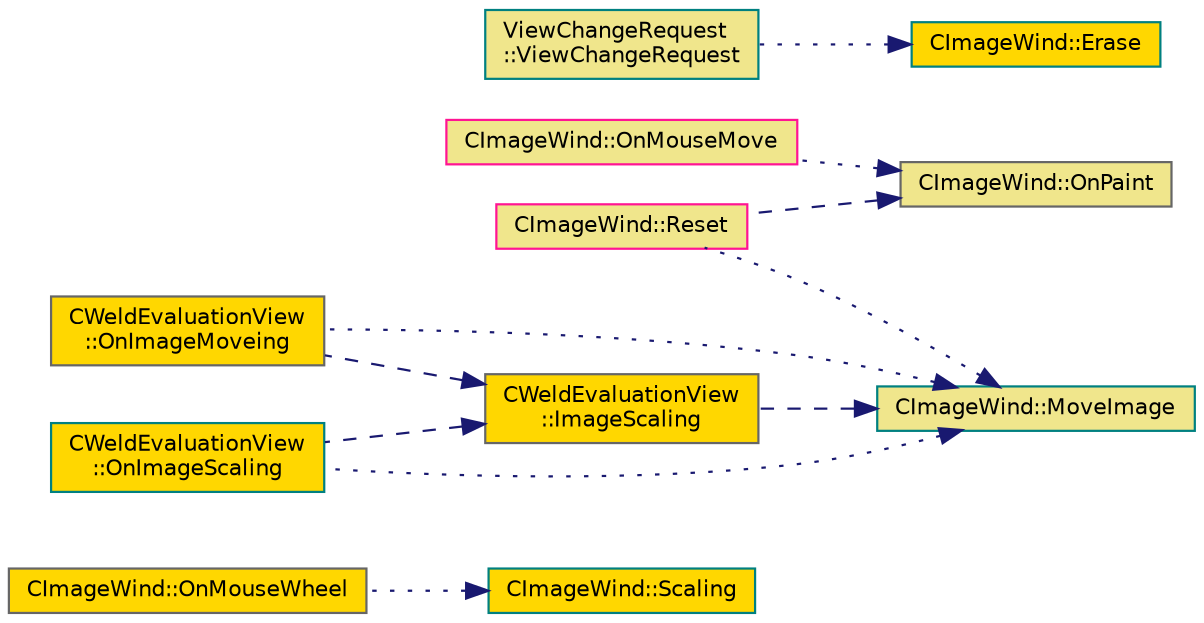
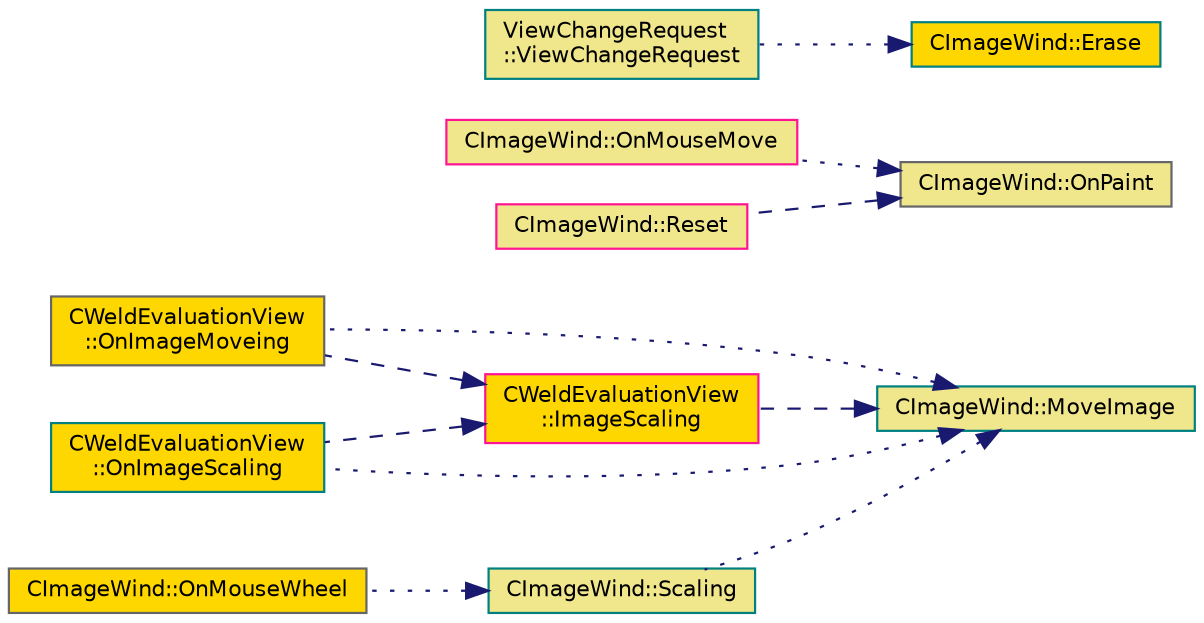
(847, 302) -> (847, 515)
(622, 409) -> (622, 409)
(622, 591) -> (622, 591)
